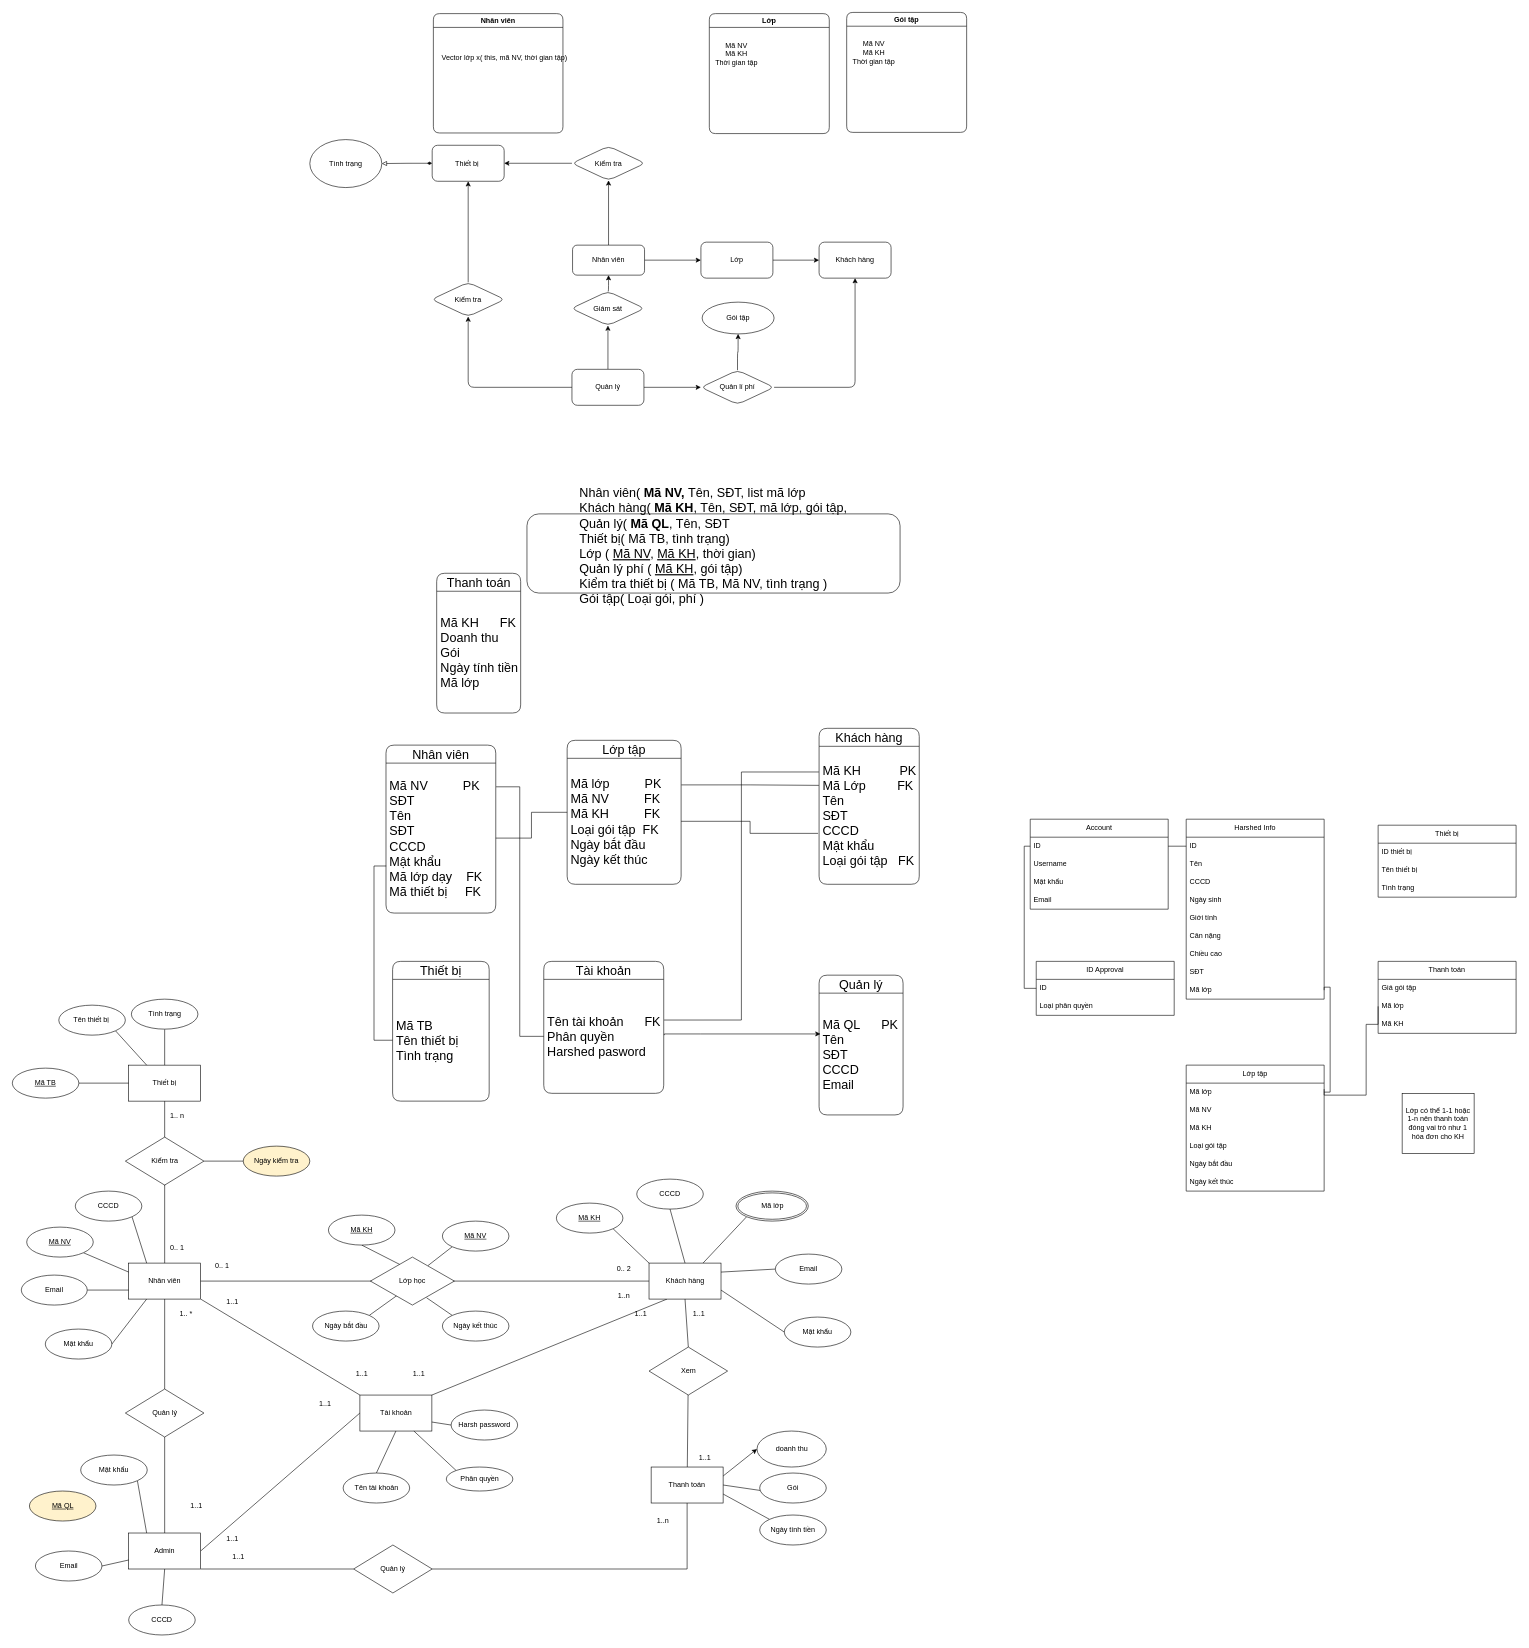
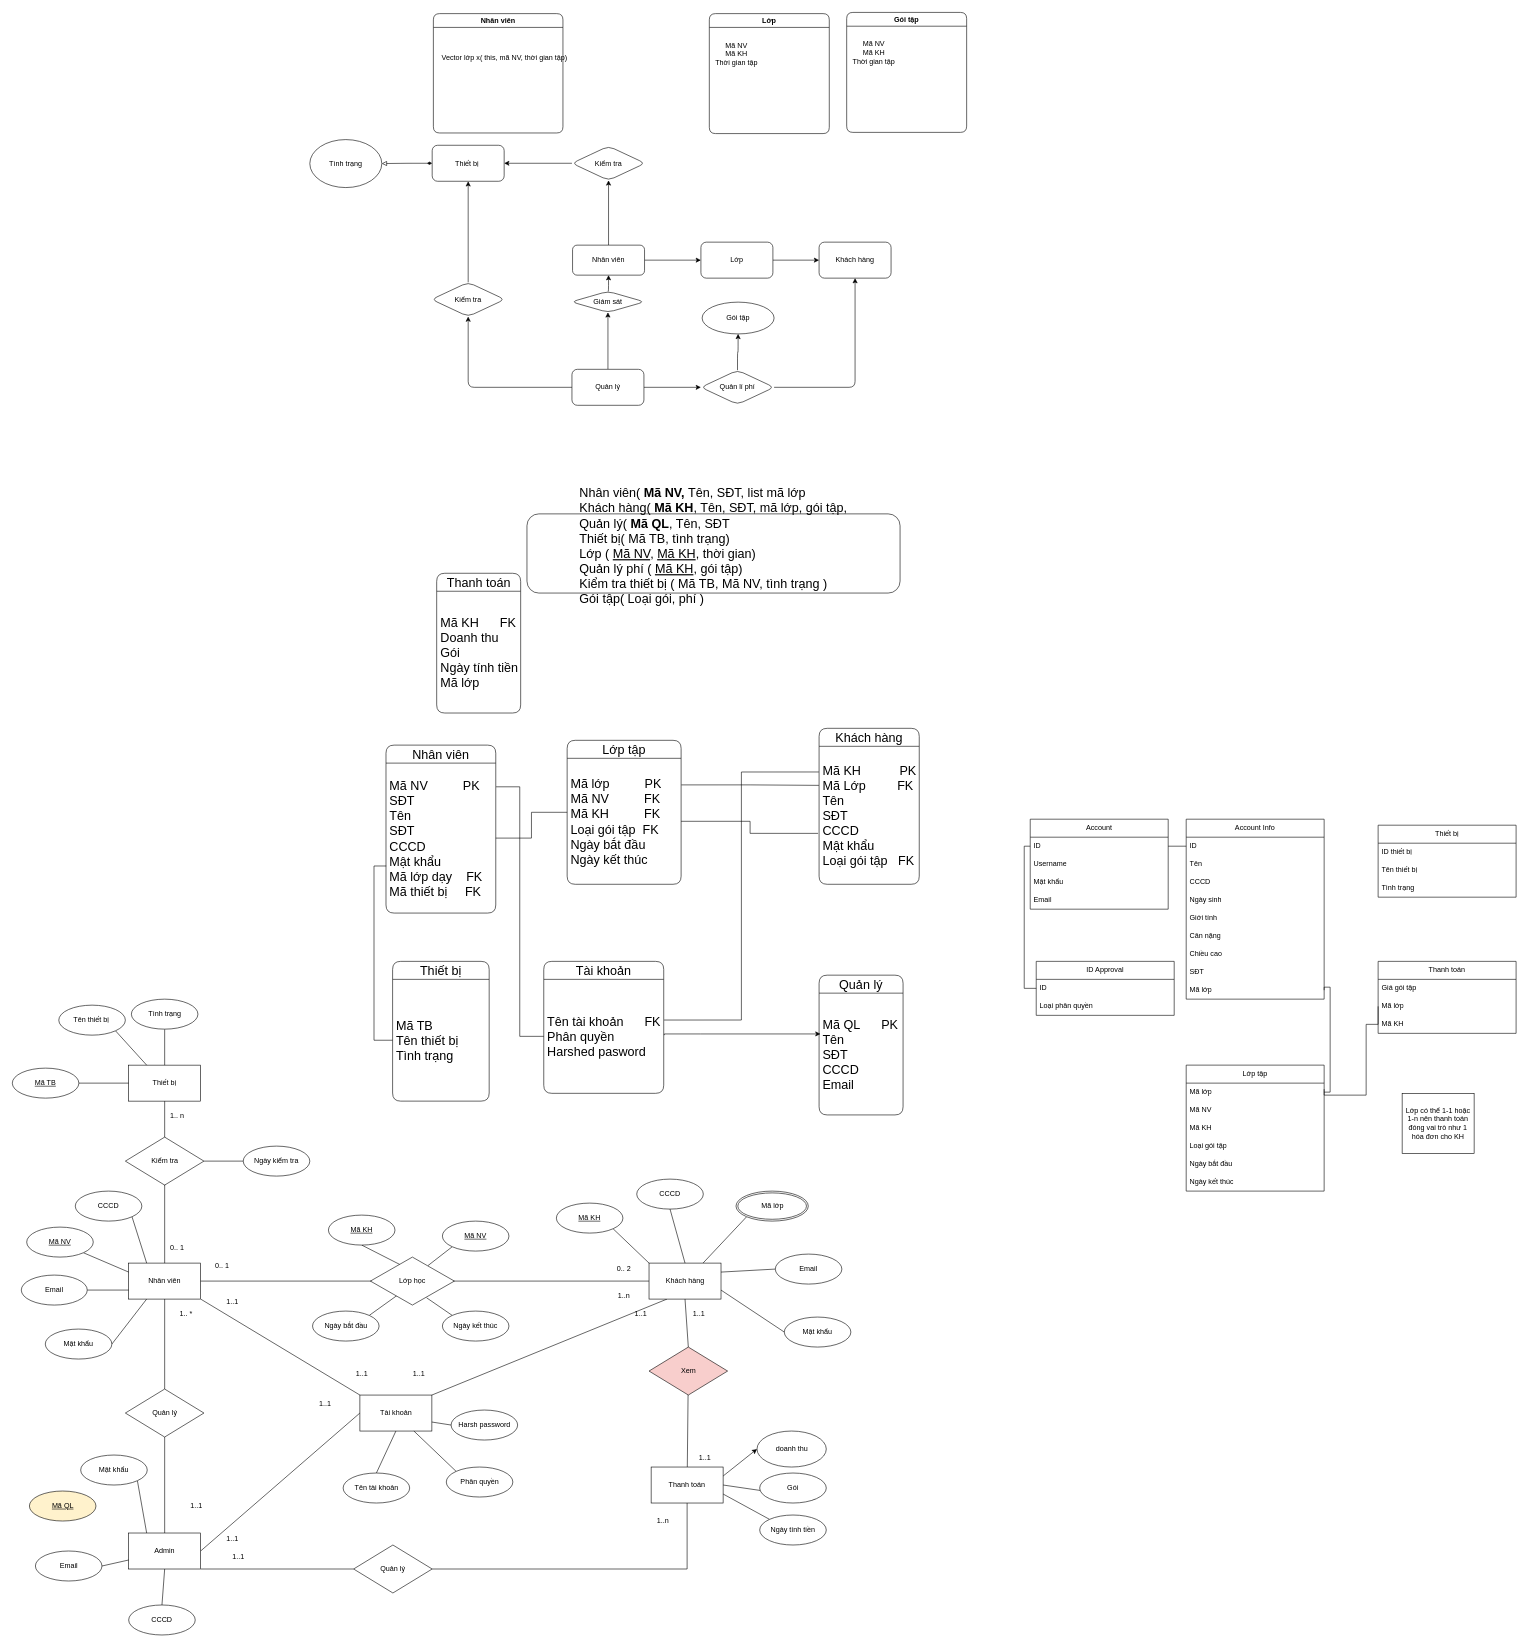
(608, 308) -> (608, 302)
(1256, 828) -> (1256, 828)
(277, 1161) -> (277, 1161)
(689, 1371) -> (689, 1371)
(480, 1479) -> (480, 1482)
